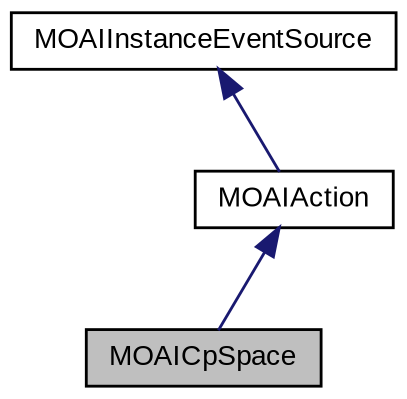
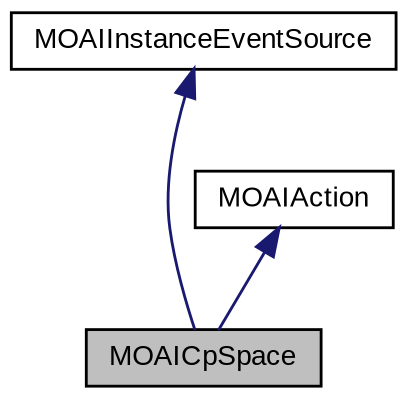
(256, 133) -> (169, 214)
